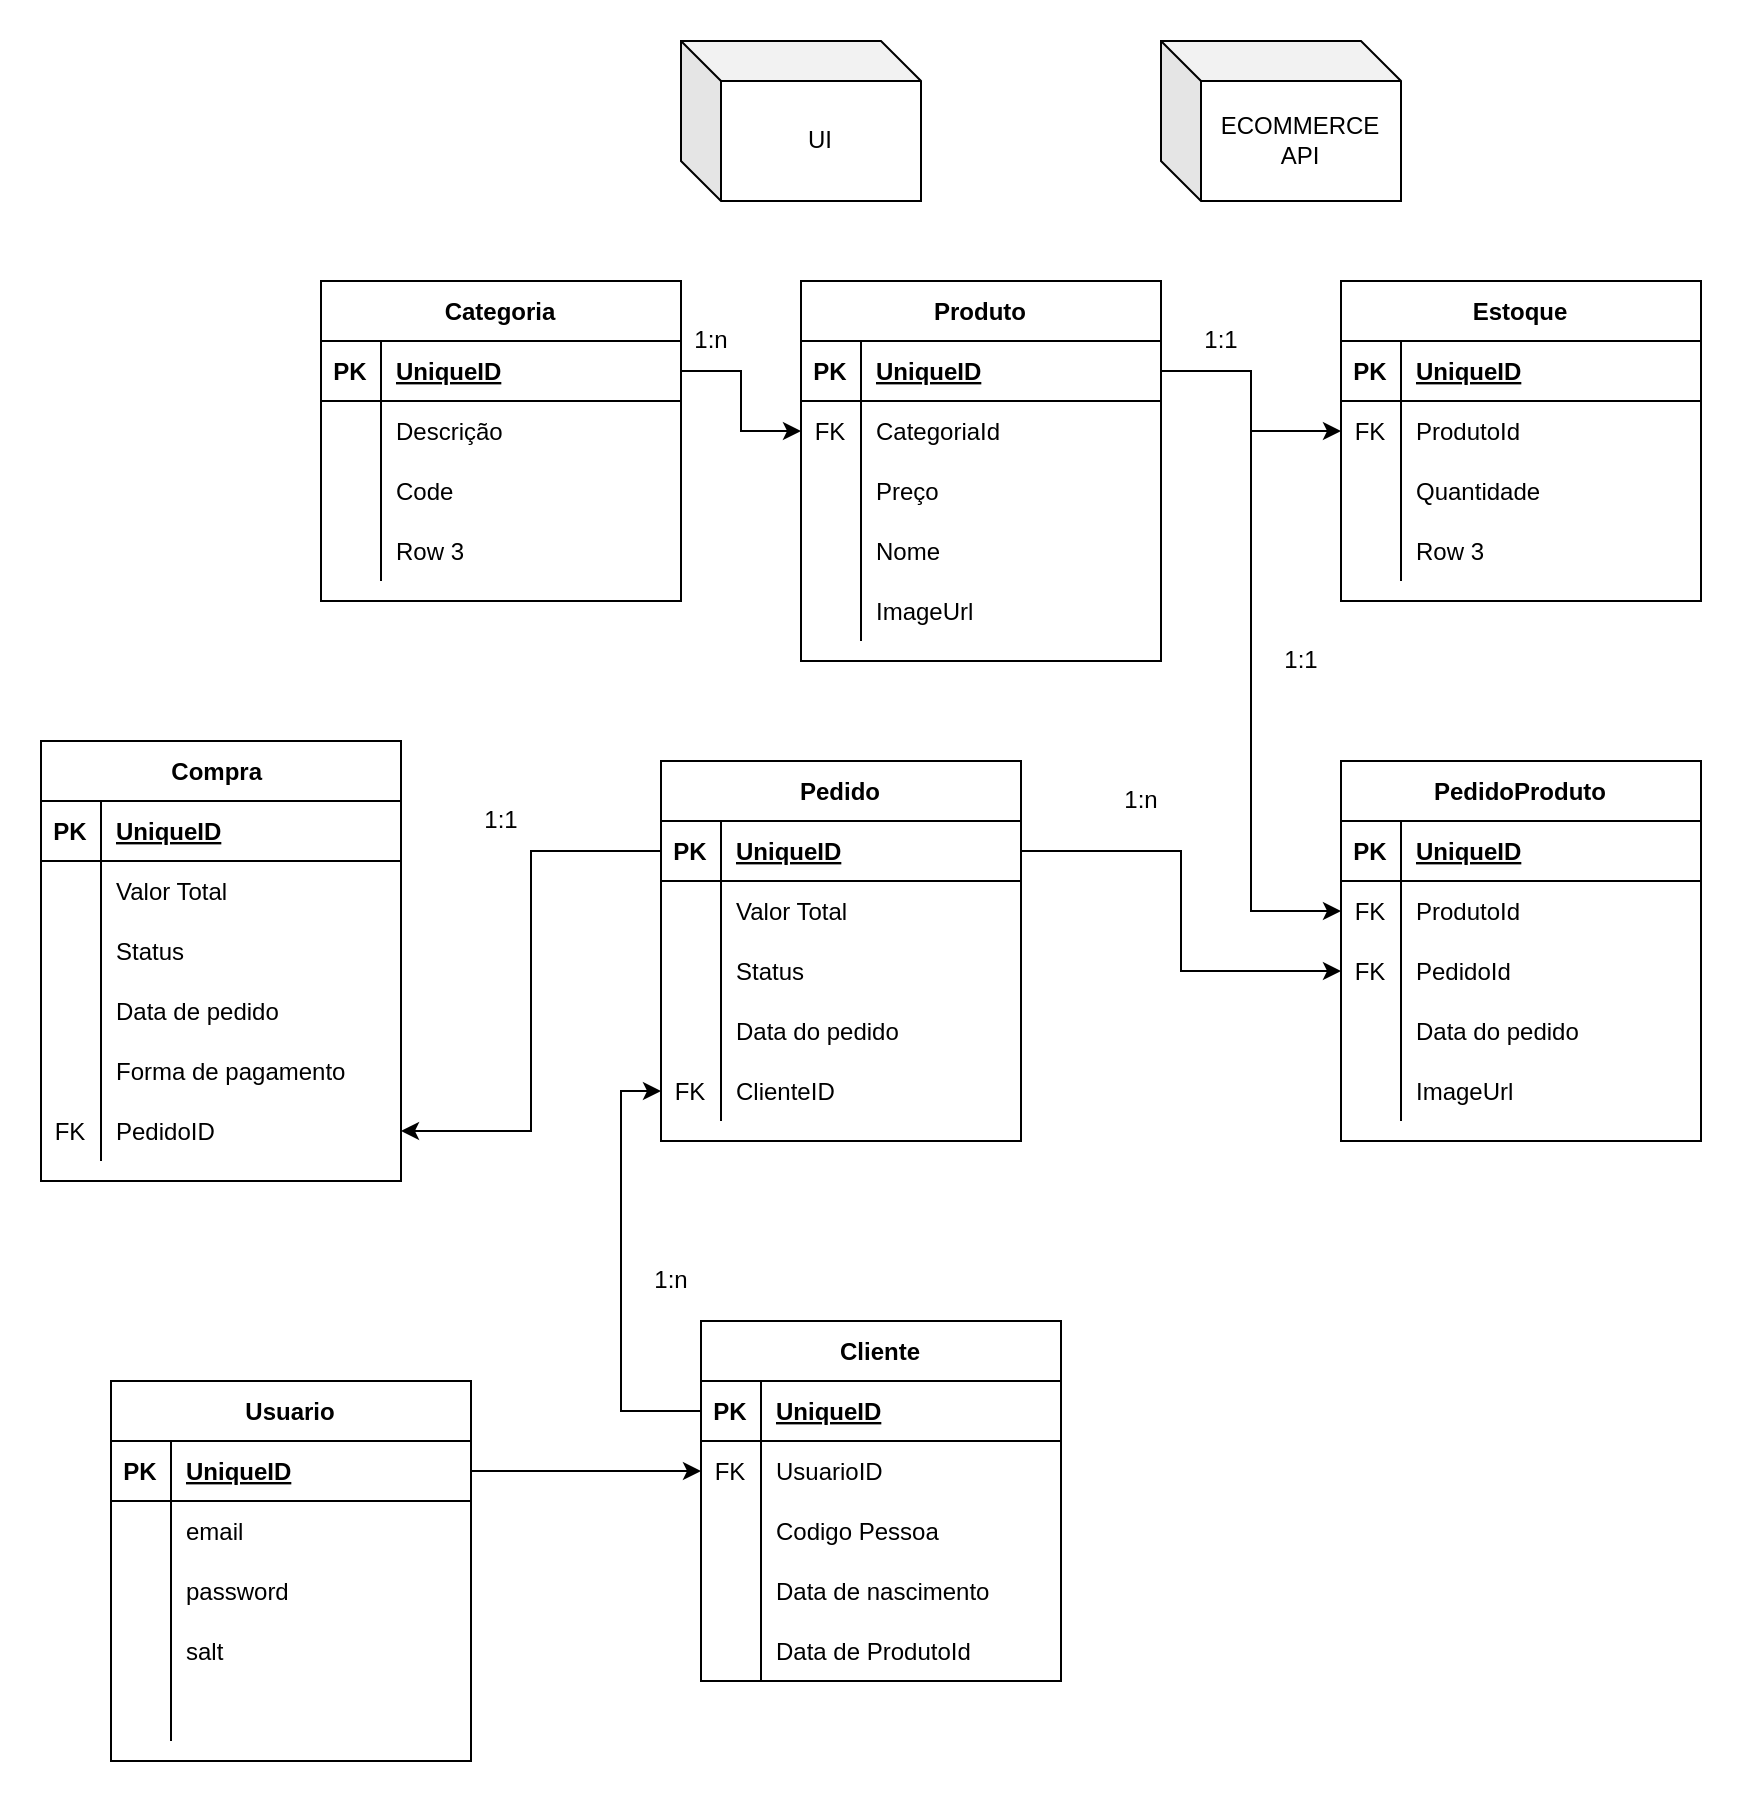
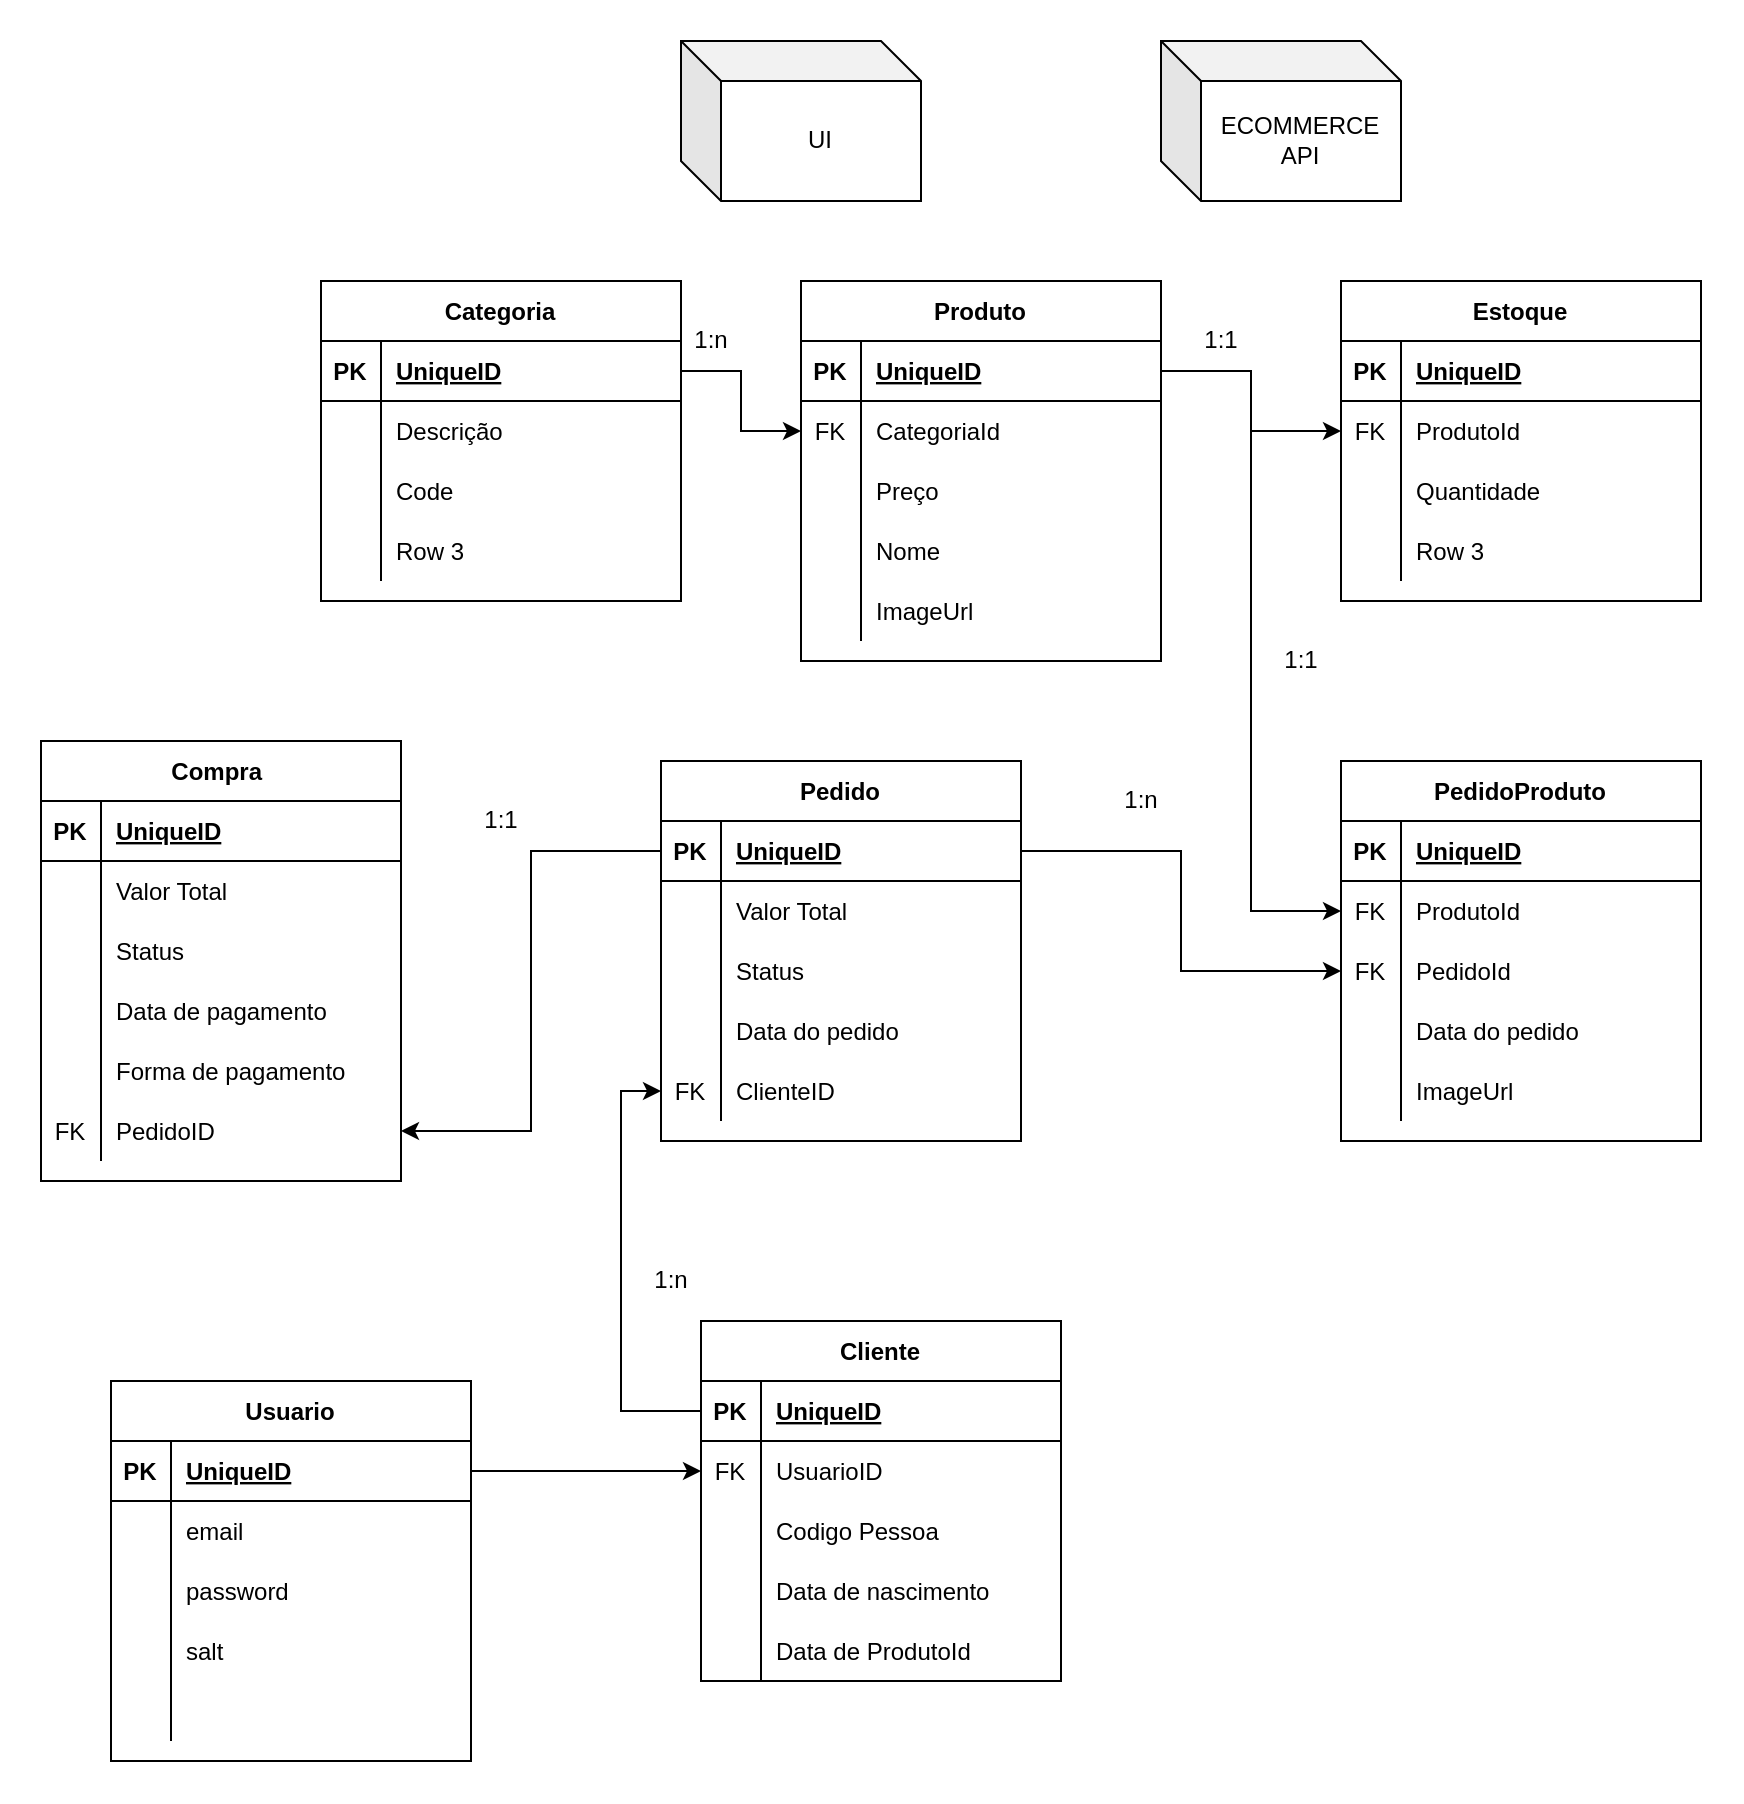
(201, 1012) -> (224, 1012)
